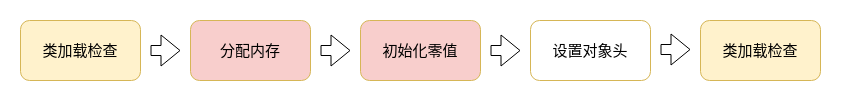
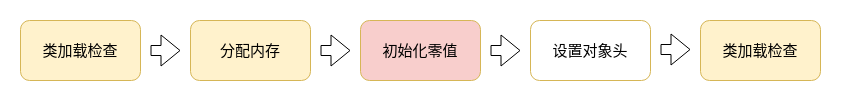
(251, 51) -> (251, 51)
